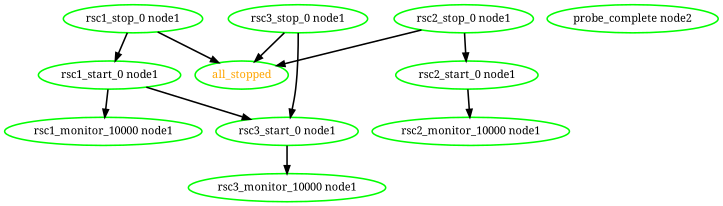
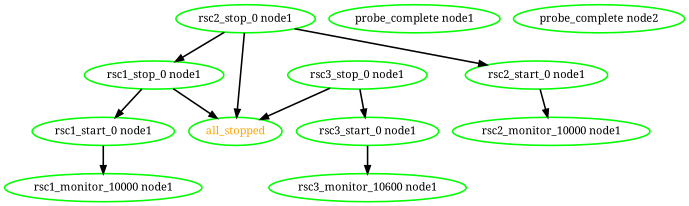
none -> (415, 19)
none -> (203, 45)
(194, 102) -> none
(287, 188) -> (368, 188)
